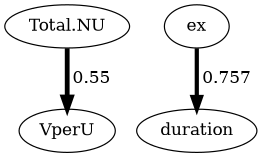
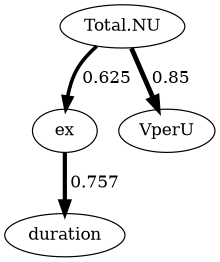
none -> (77, 69)
(92, 79) -> (171, 79)
